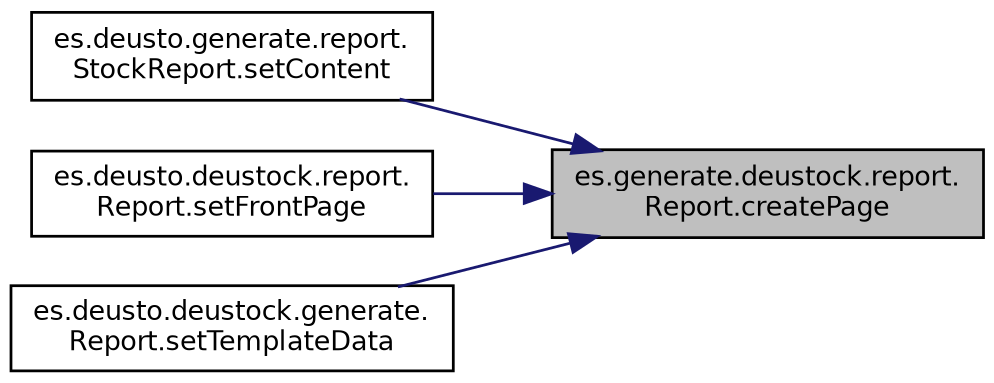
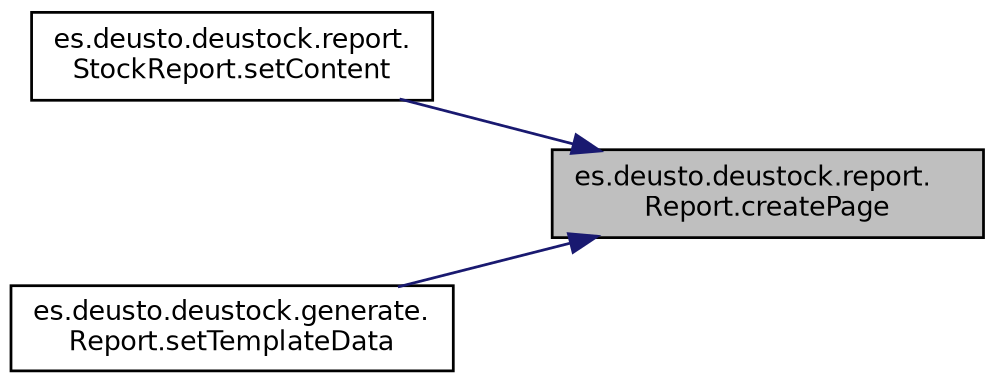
(232, 56) -> (232, 56)
(232, 194) -> none
(768, 194) -> (768, 194)
